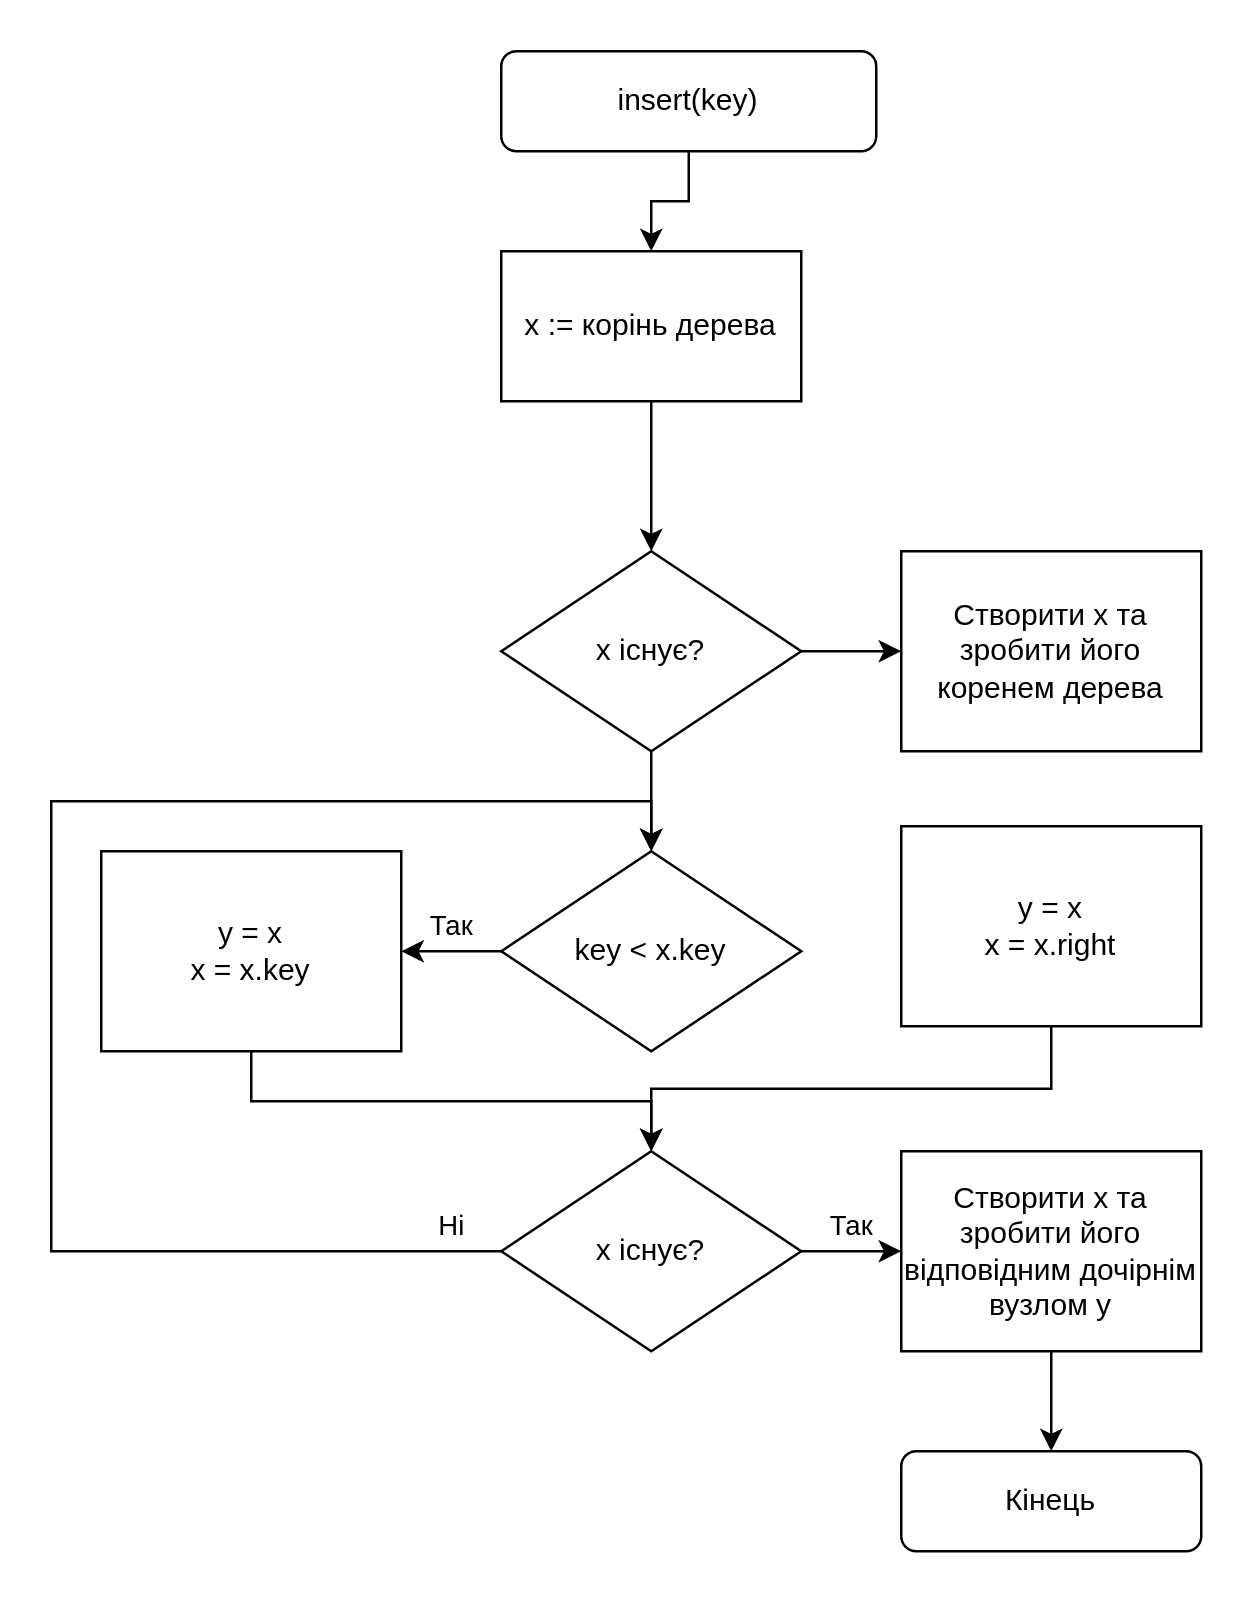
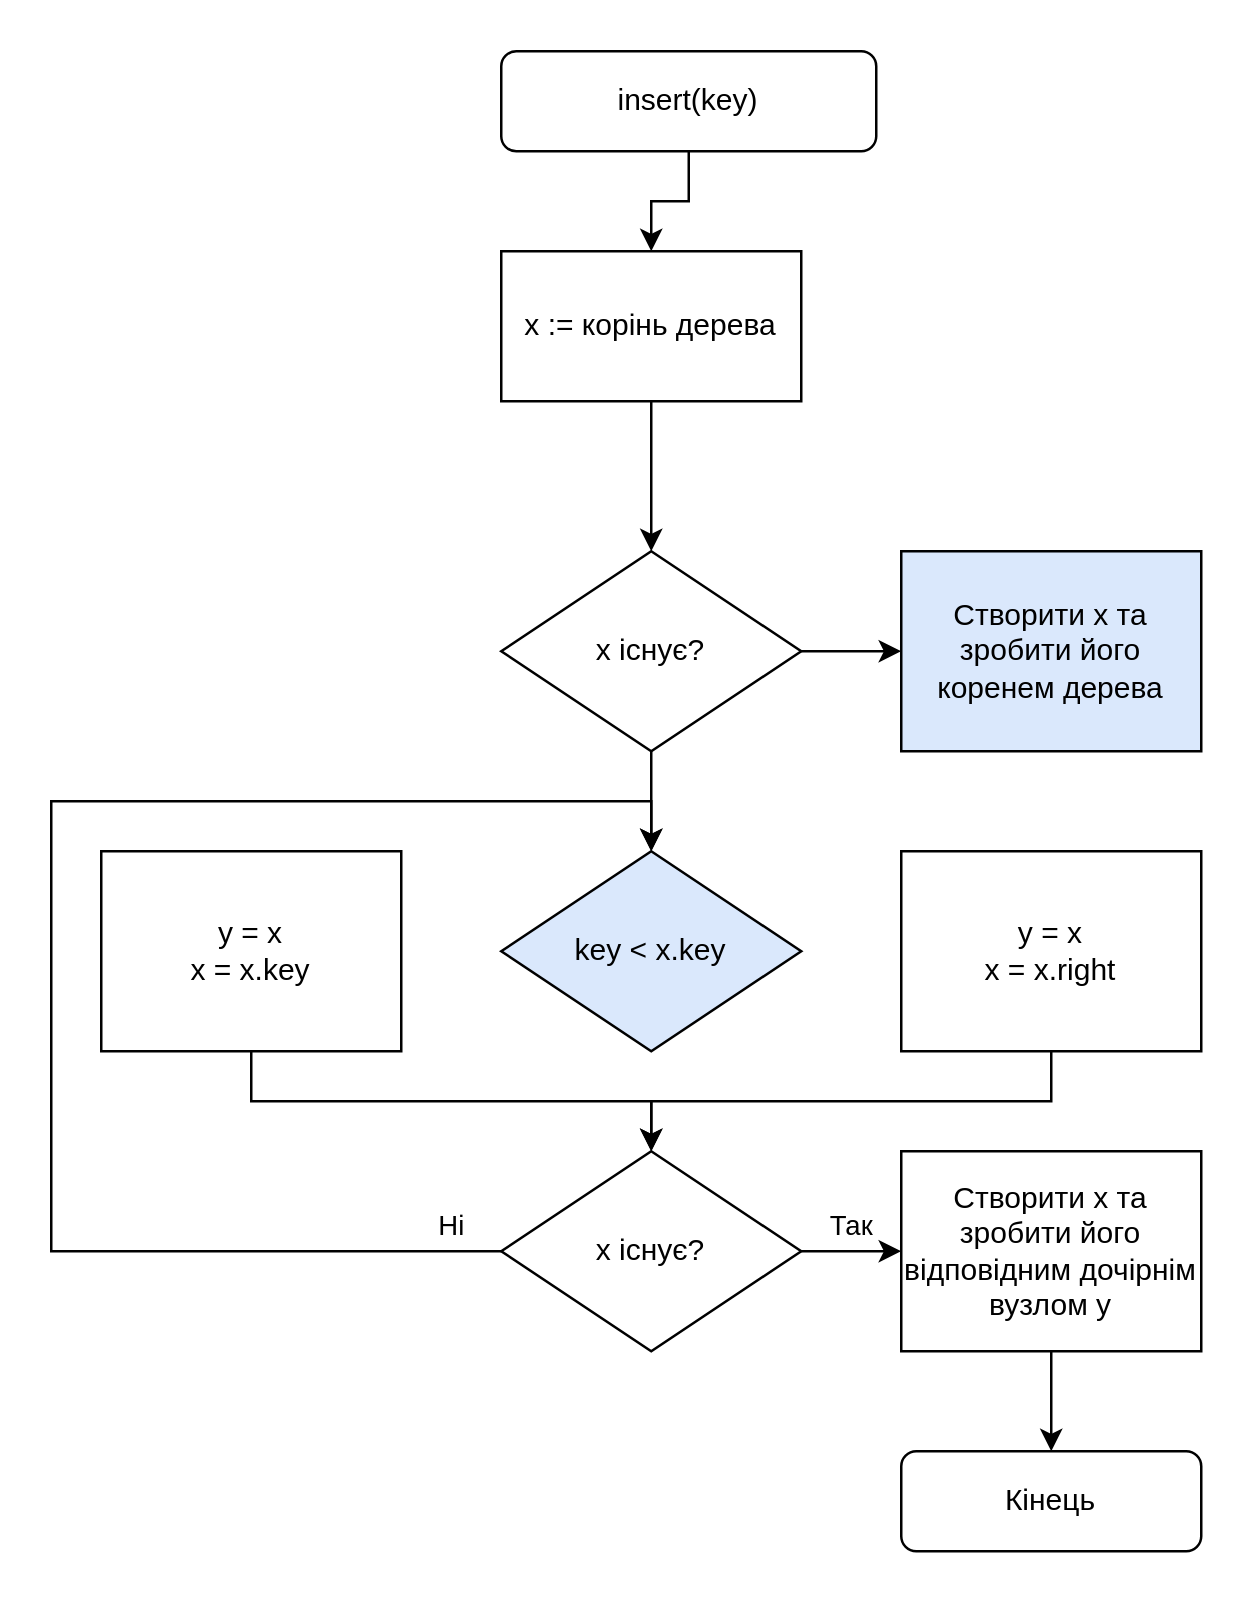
(1051, 651) -> (1051, 651)
(1051, 926) -> (1051, 951)
(459, 951) -> none
(651, 951) -> (651, 951)
